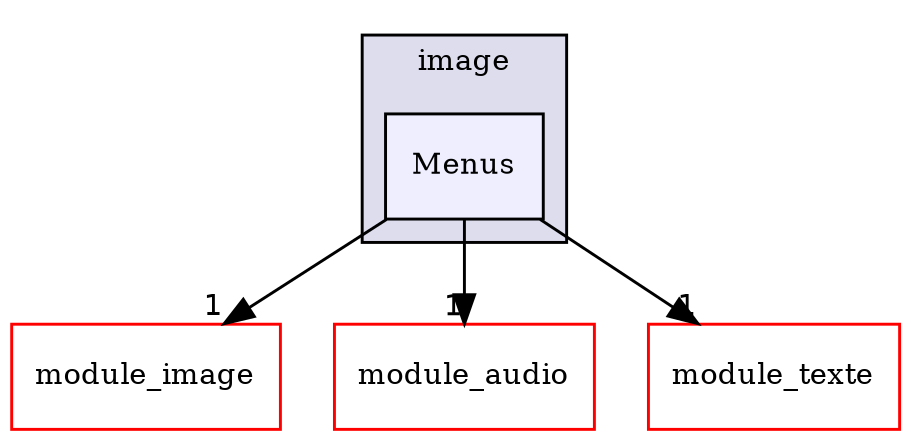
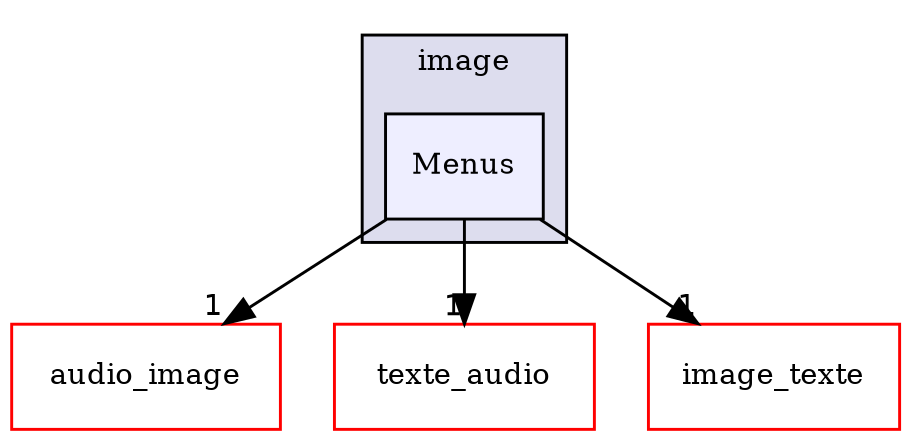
(146, 377) -> (146, 377)
(464, 377) -> (464, 377)
(774, 377) -> (774, 377)
